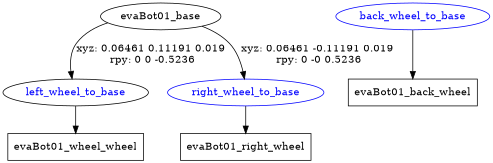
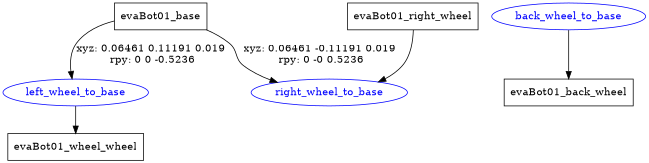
(161, 16) -> (161, 16)
(76, 92) -> (76, 92)
(246, 116) -> (407, 59)
